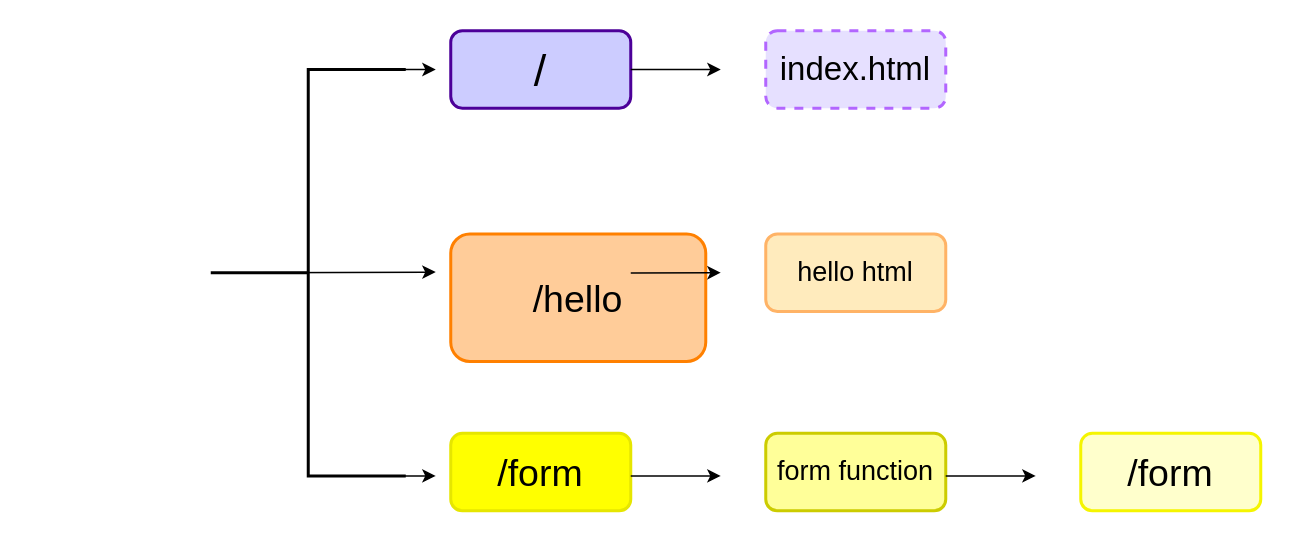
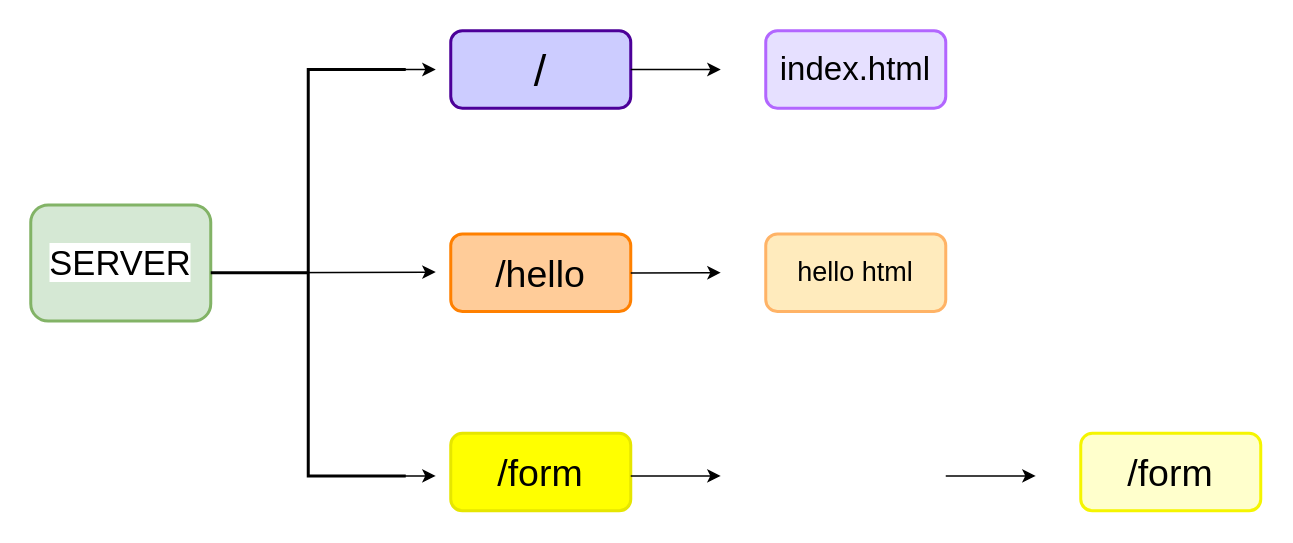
(856, 69) -> (856, 69)
none -> (121, 263)
(578, 298) -> (541, 273)
(856, 472) -> none
